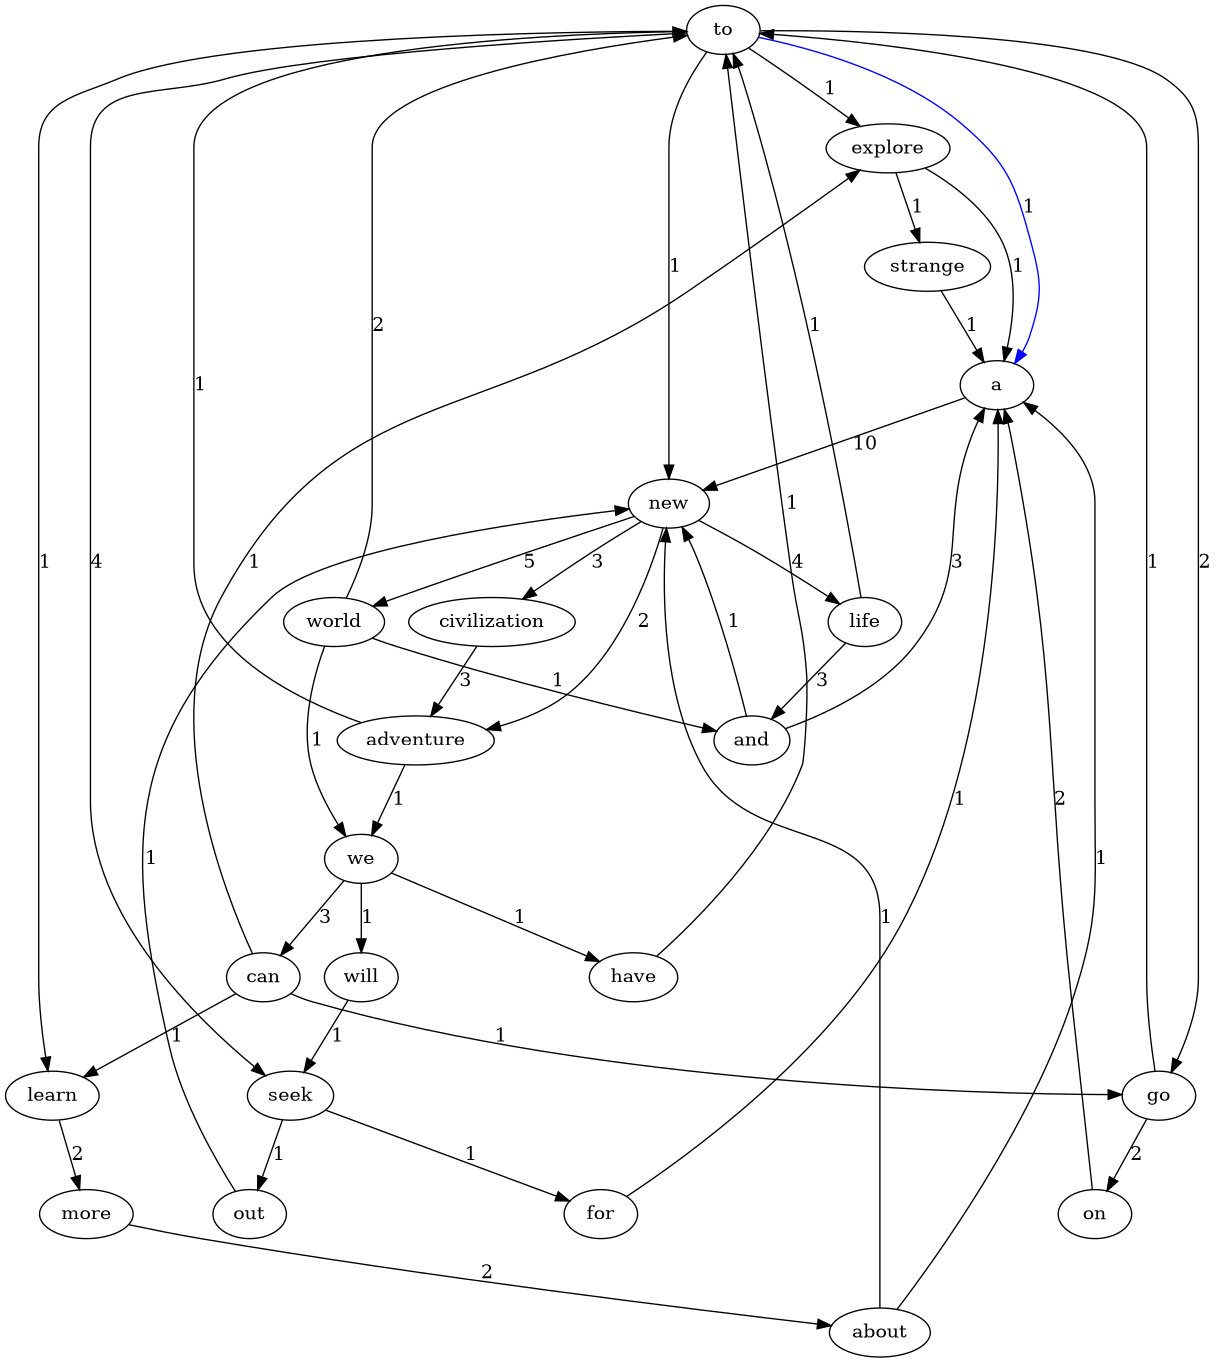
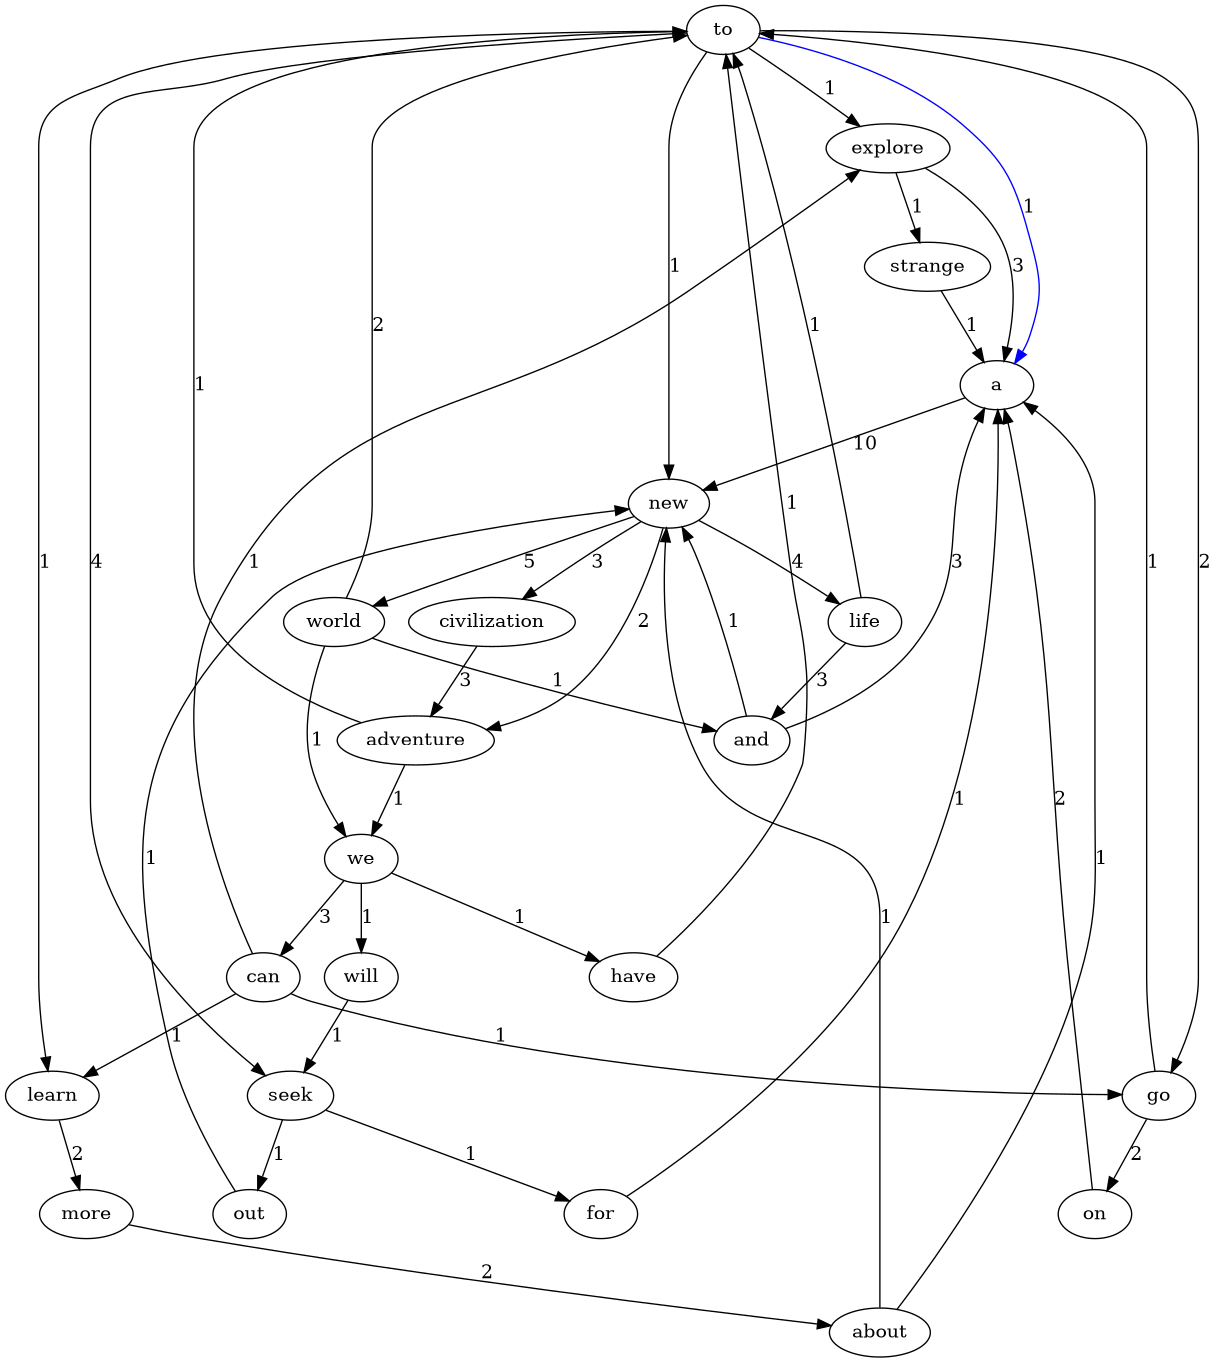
(1019, 267) -> (1019, 267)
